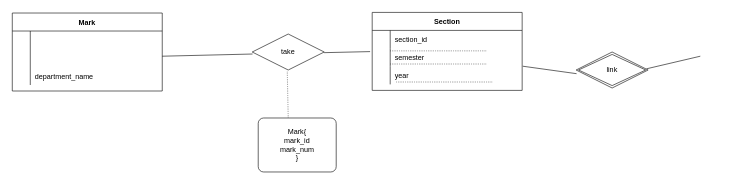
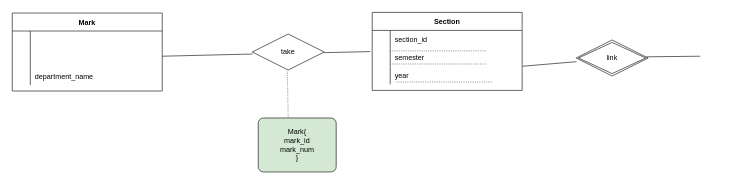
(612, 70) -> (612, 58)
(297, 145) -> (297, 145)
